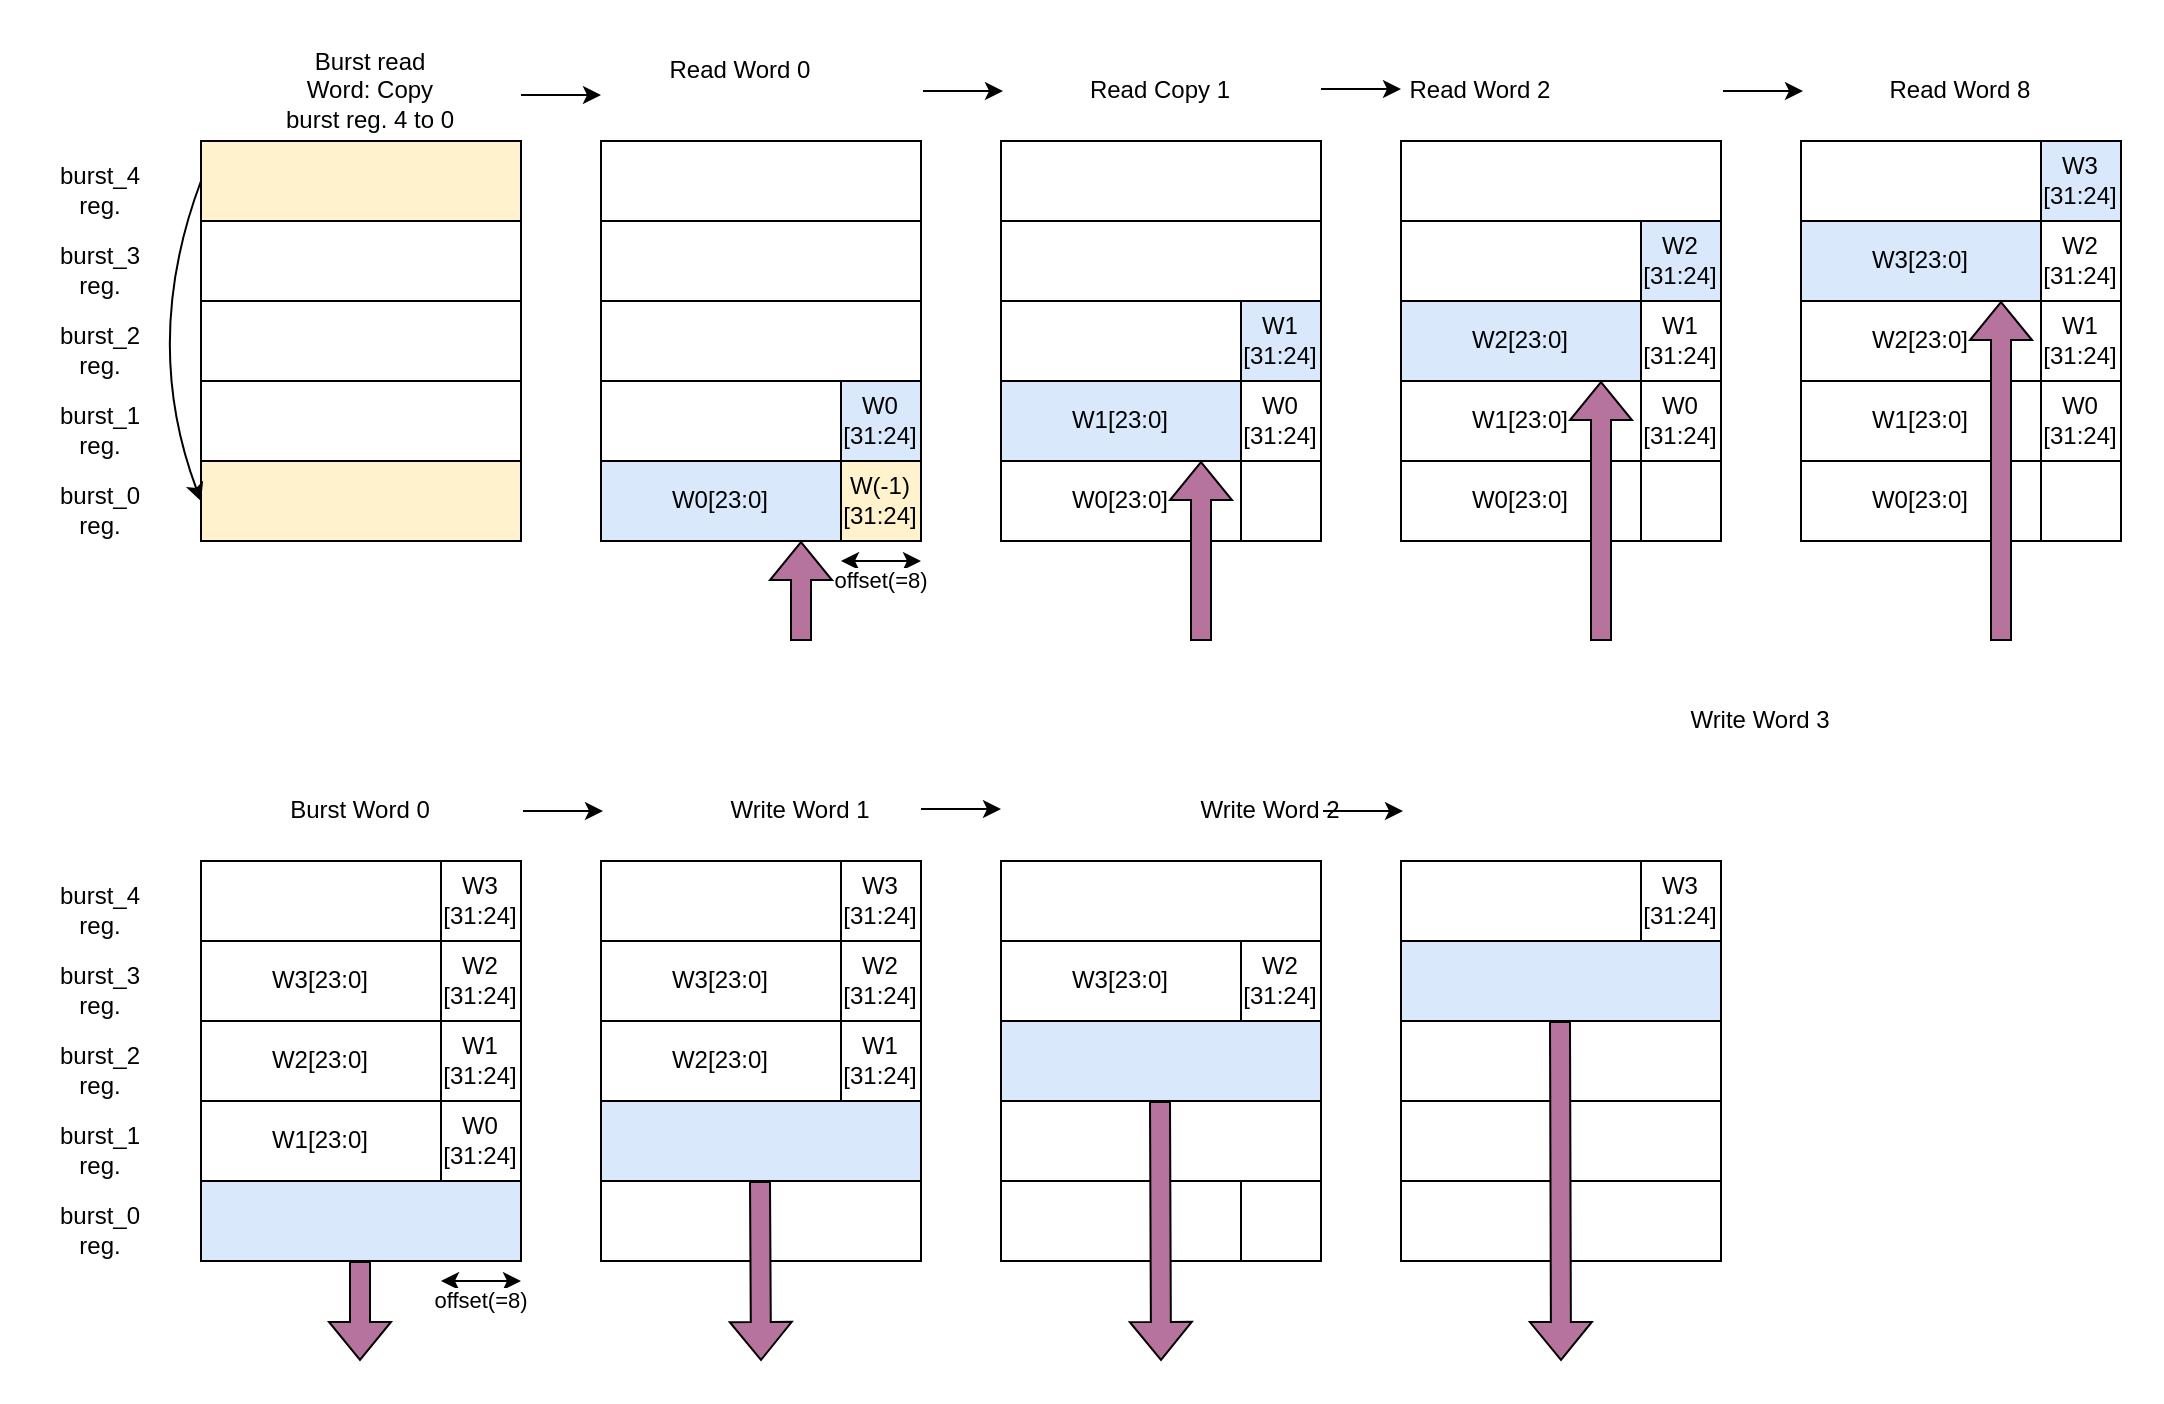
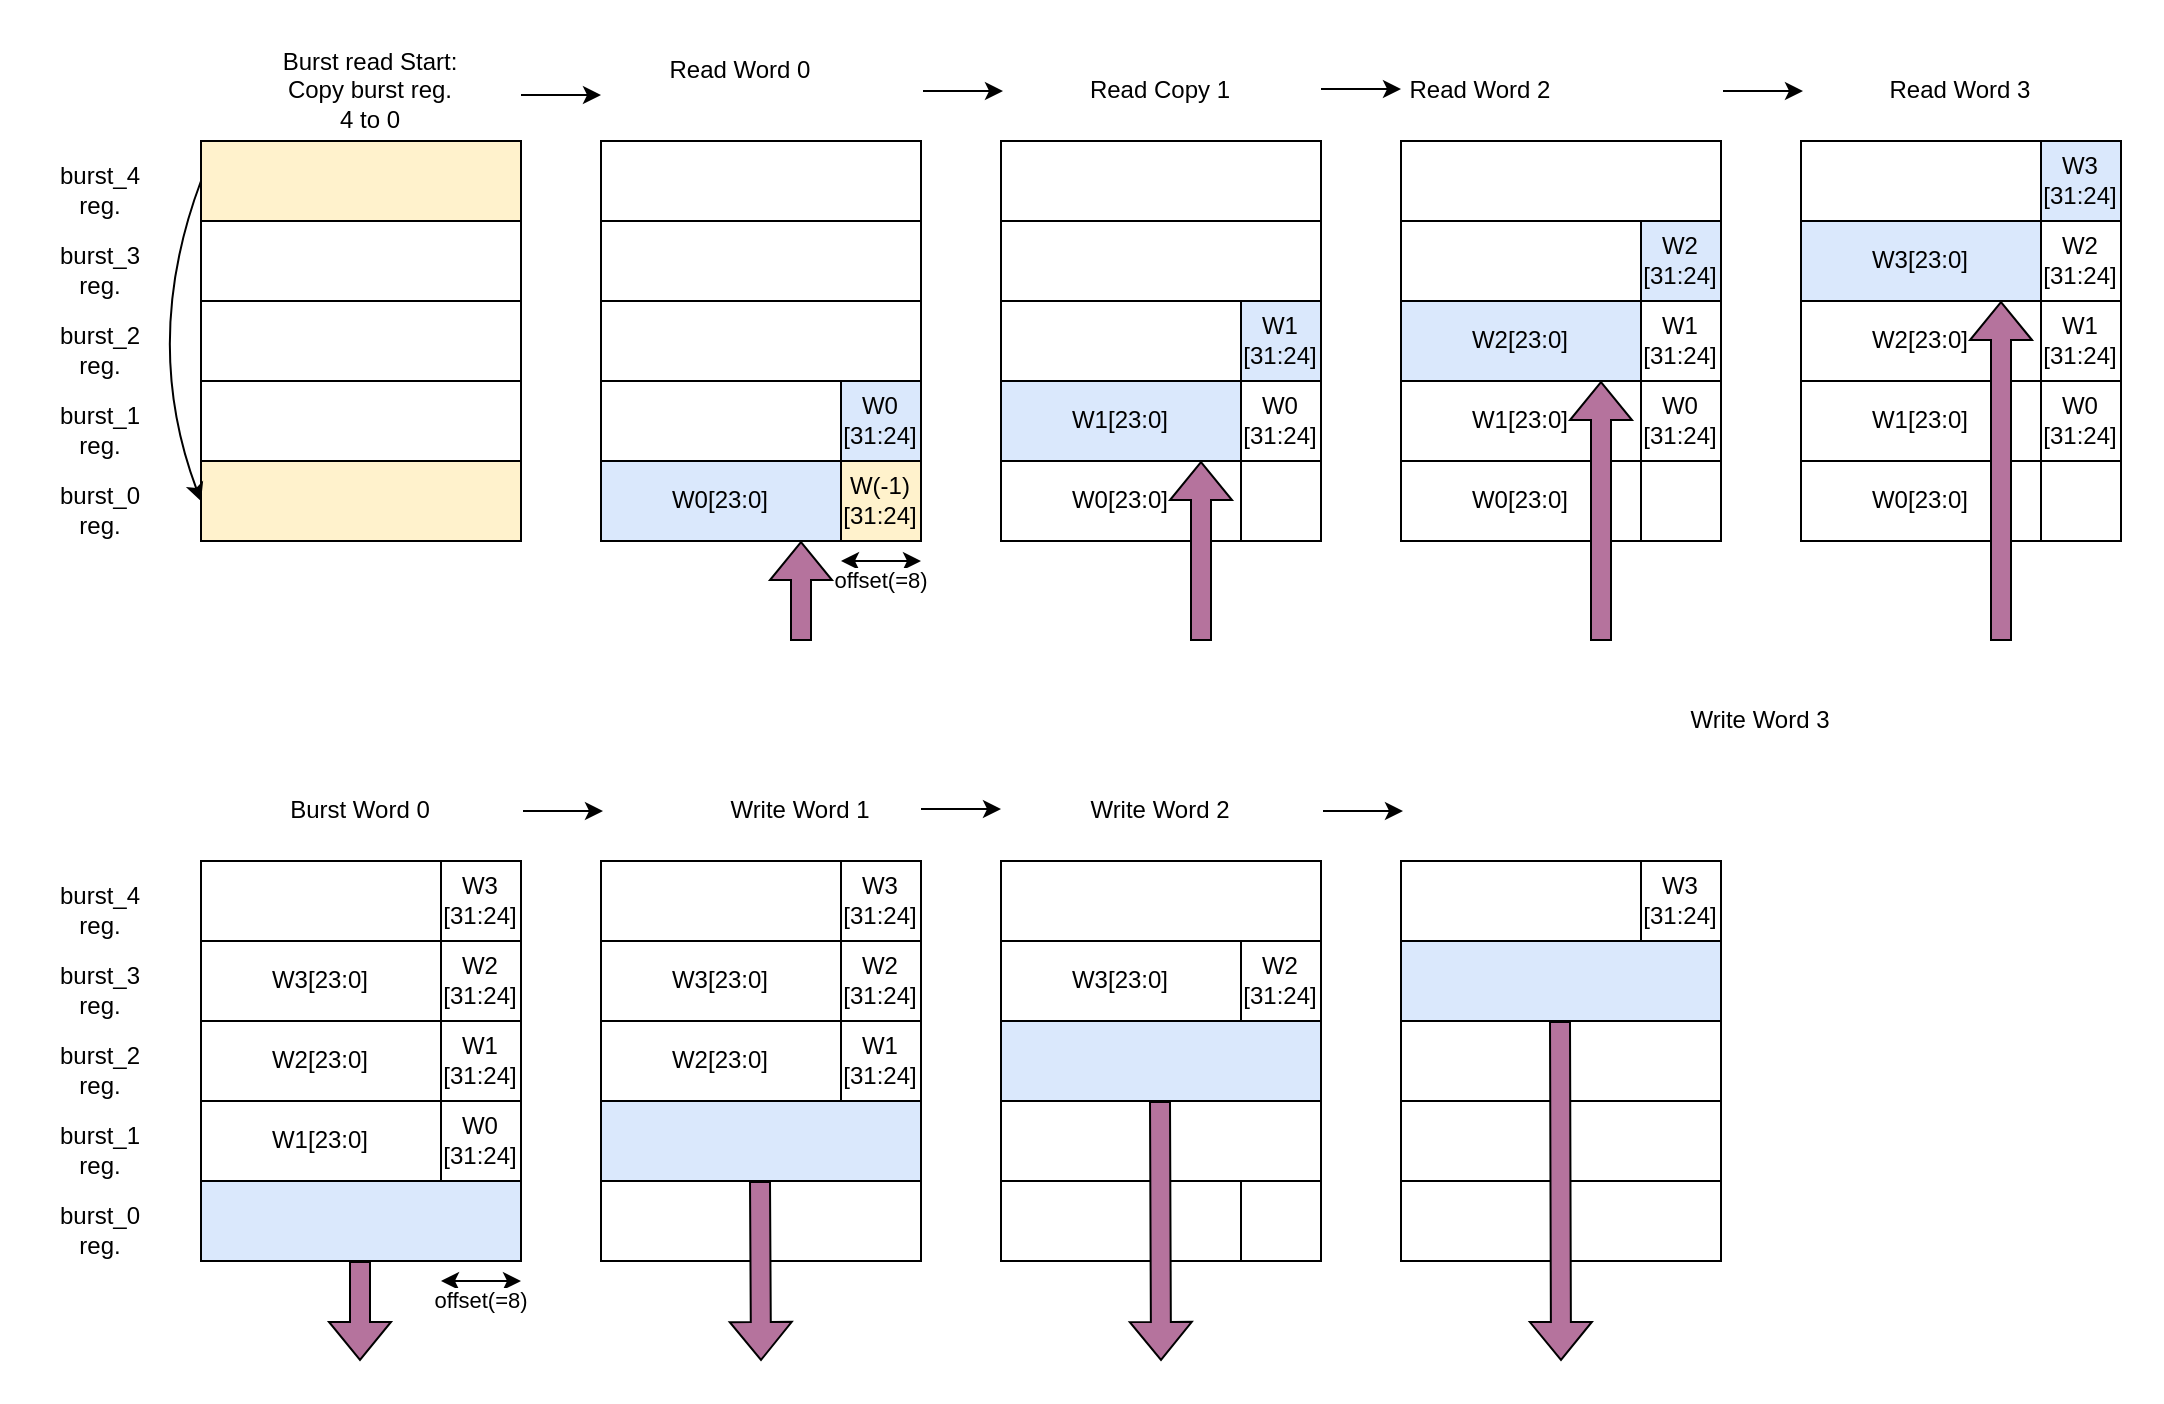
(371, 91) -> (371, 91)
(1961, 91) -> (1961, 91)
(1271, 811) -> (1161, 811)
